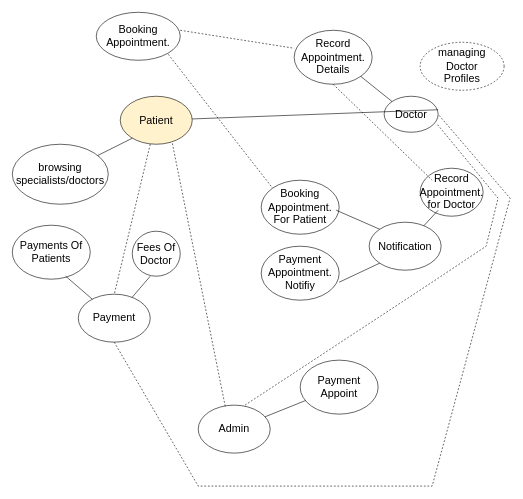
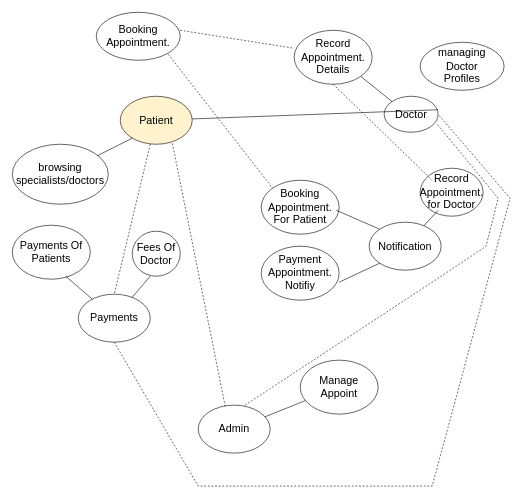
(462, 66) -> (462, 66)
(114, 318) -> (114, 318)
(339, 387) -> (339, 387)
